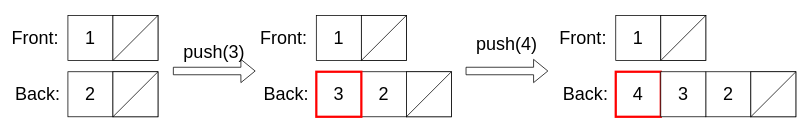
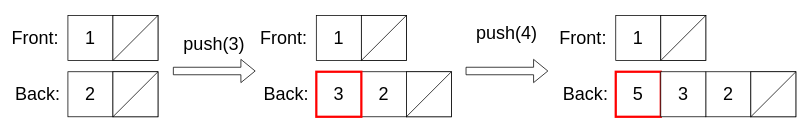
(507, 45) -> (507, 33)
(214, 52) -> (214, 45)
(638, 94) -> (638, 94)
